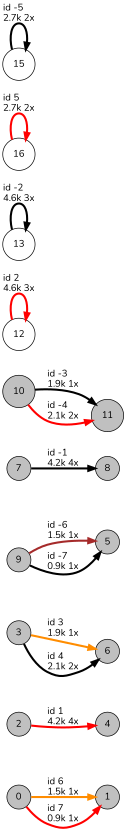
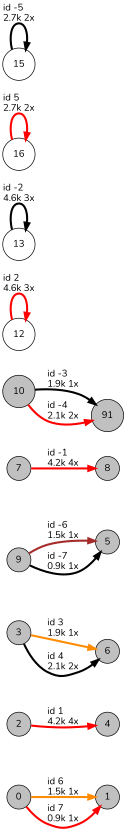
(107, 415) -> (107, 415)
(60, 468) -> (60, 468)
